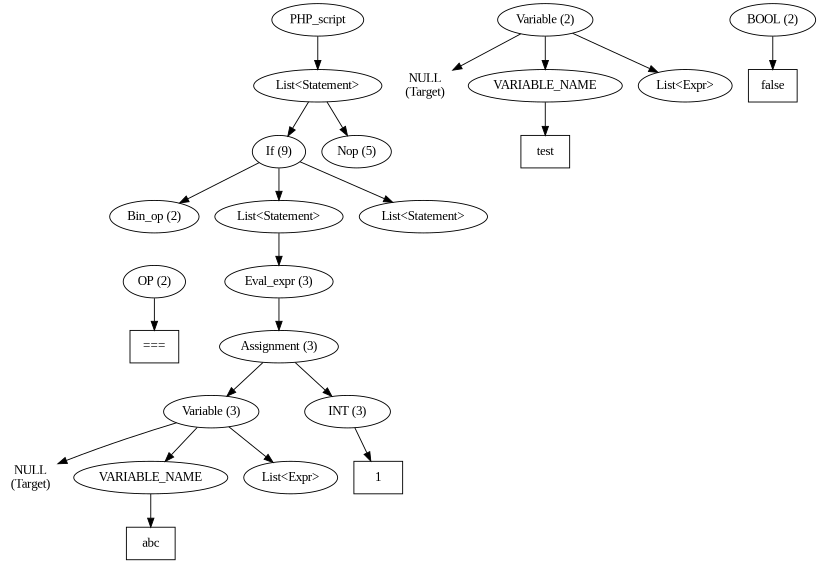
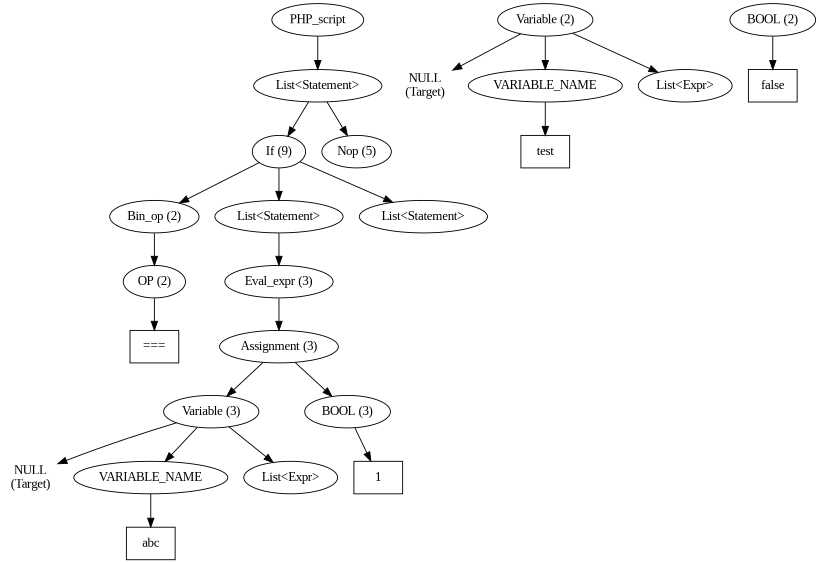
none -> (154, 245)
(348, 412) -> (348, 412)
